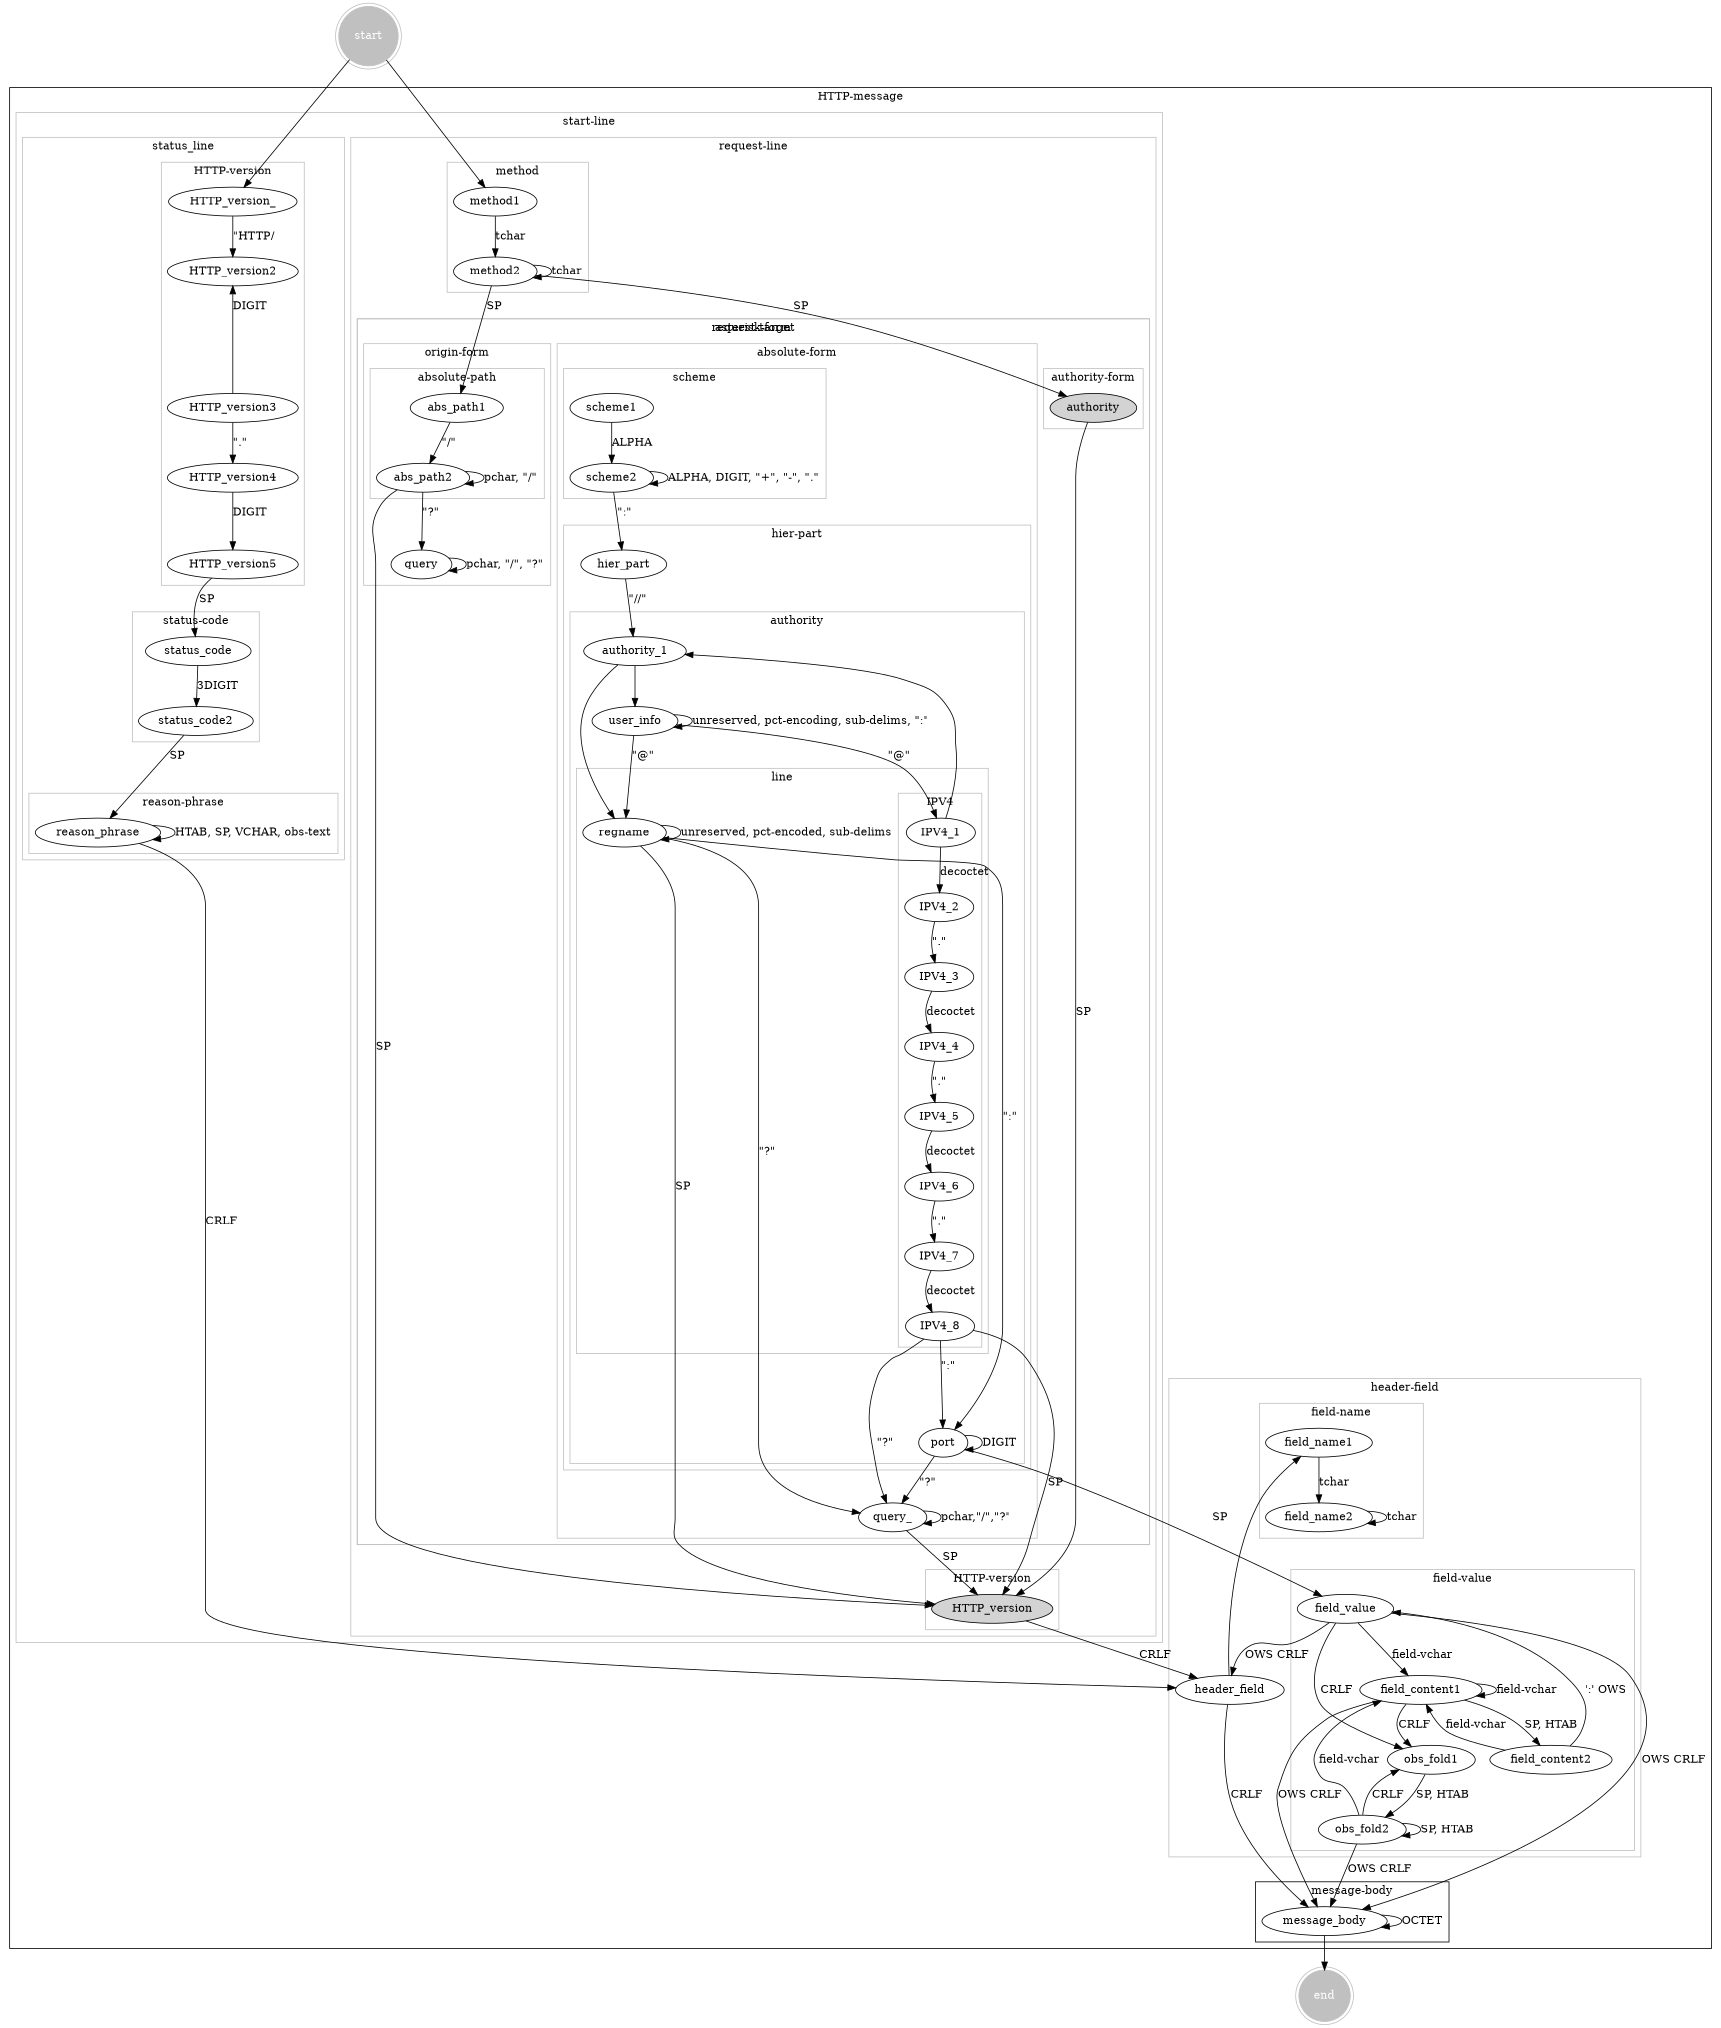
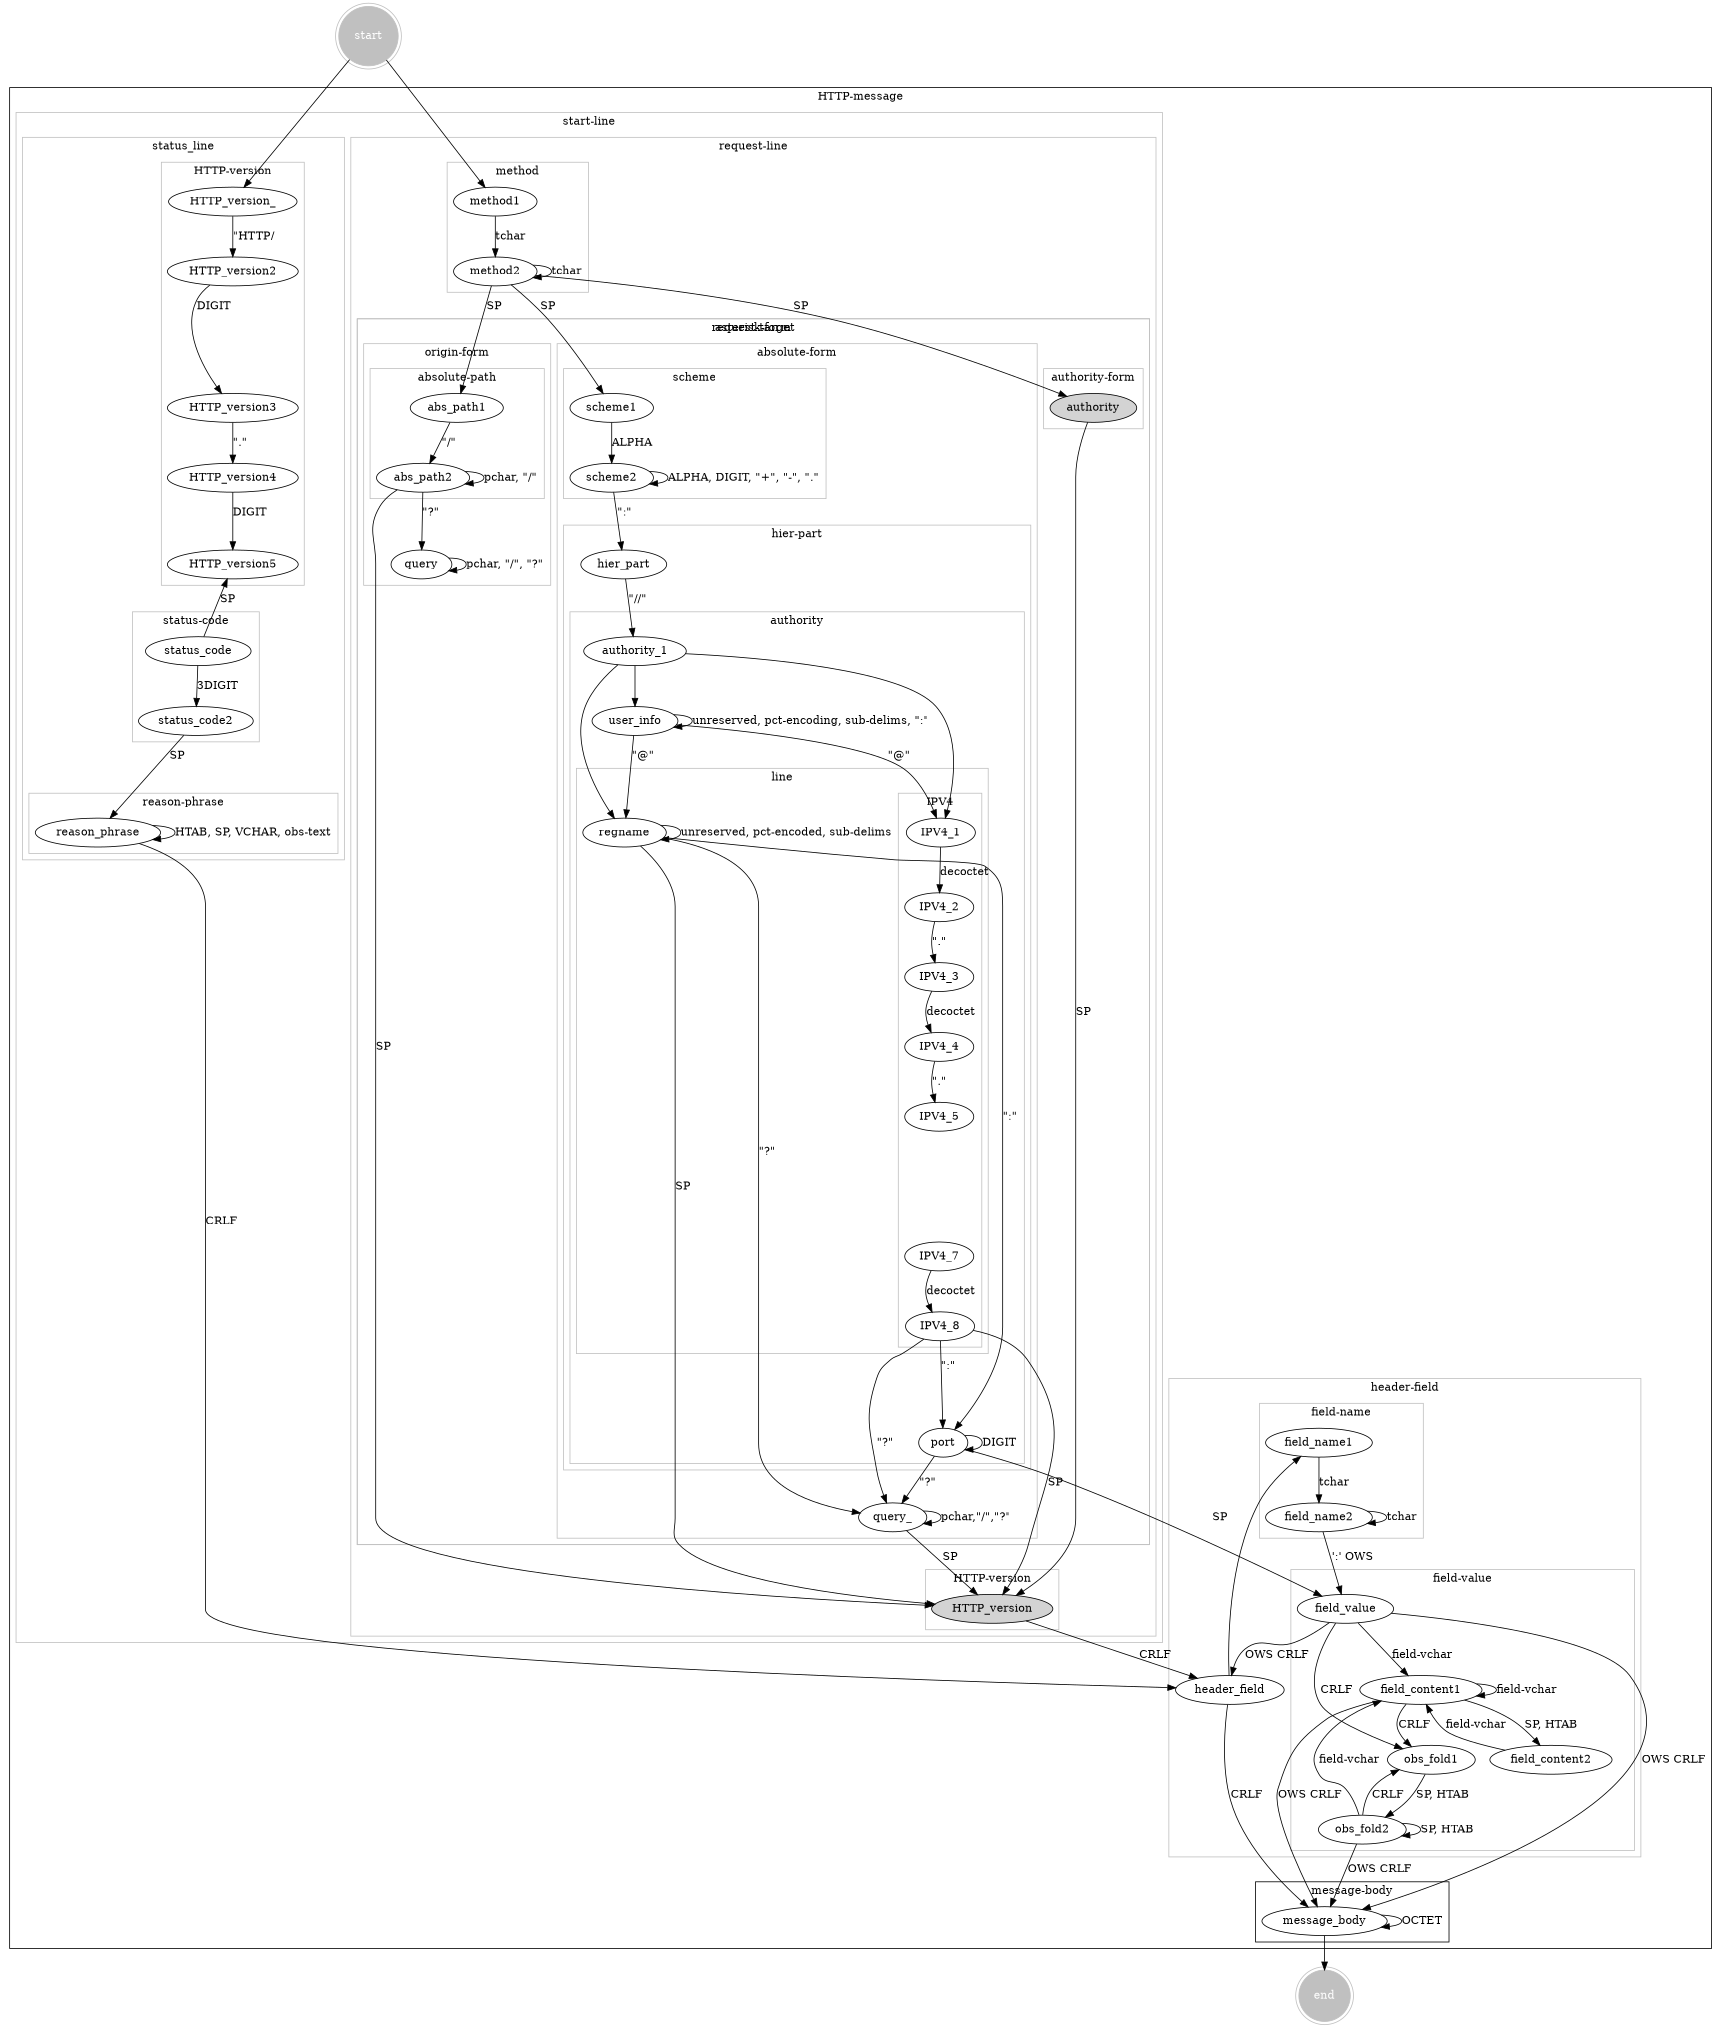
none -> (559, 332)
(233, 344) -> (193, 336)
(196, 601) -> (216, 607)
(882, 674) -> (868, 676)
(939, 1187) -> none
(1525, 1648) -> (1331, 1559)
